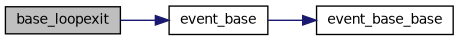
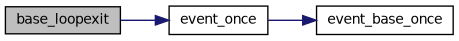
(218, 20) -> (218, 20)
(385, 20) -> (385, 20)
